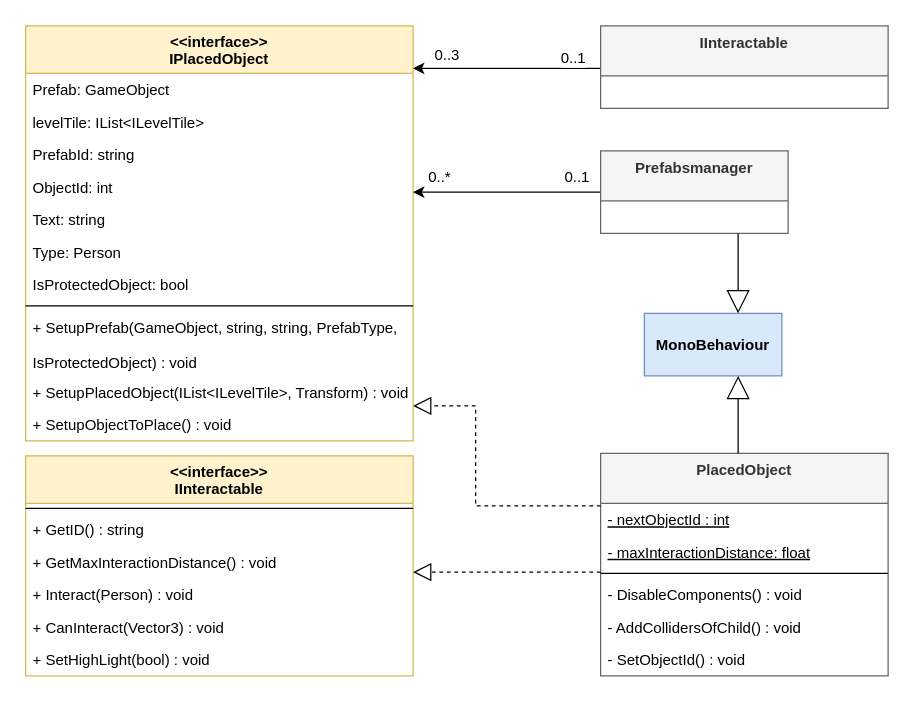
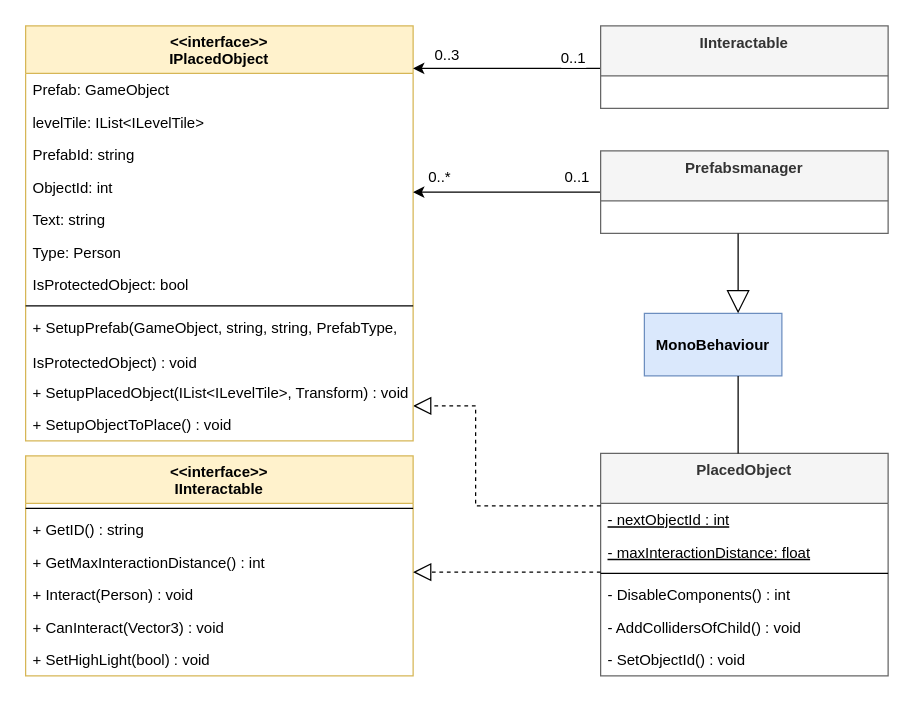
(694, 192) -> (744, 192)
(738, 399) -> (738, 389)
(170, 563) -> (166, 563)
(711, 595) -> (707, 595)
